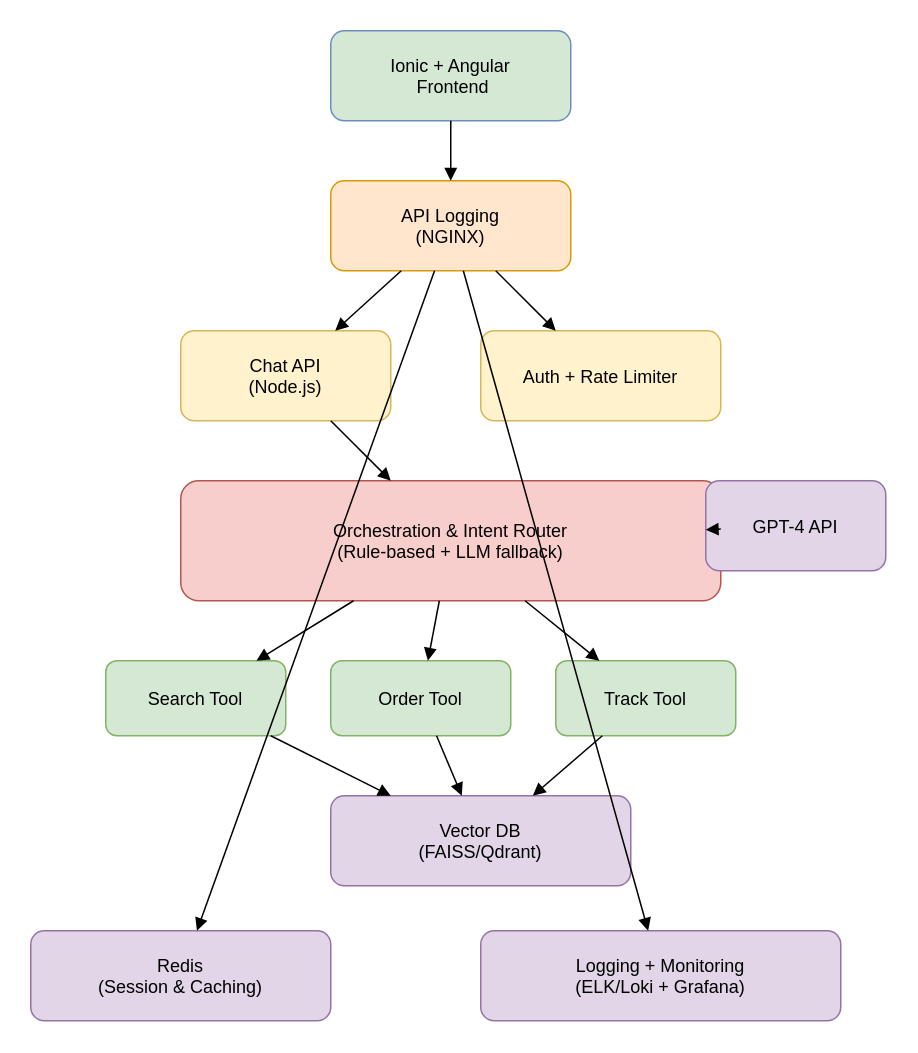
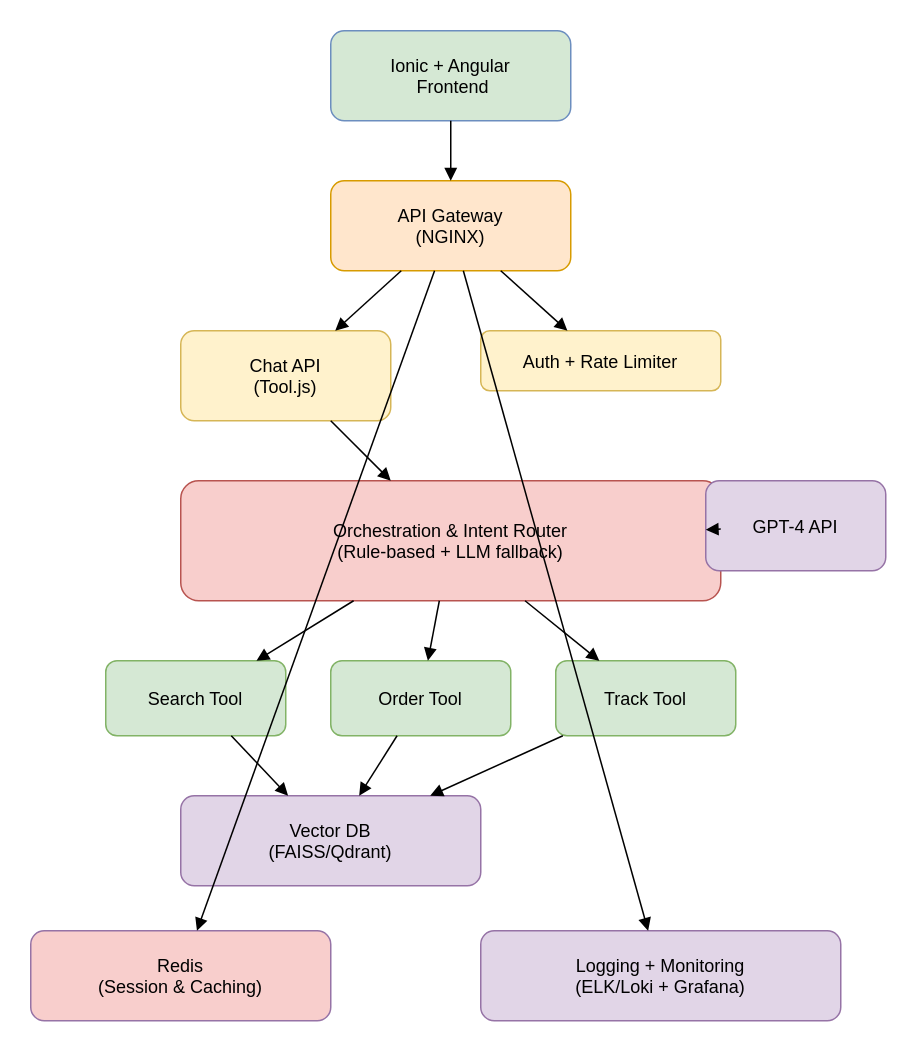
(450, 216) -> (450, 216)
(285, 366) -> (285, 366)
(601, 376) -> (601, 361)
(481, 841) -> (331, 841)
(181, 976) -> (181, 976)
